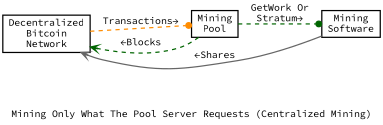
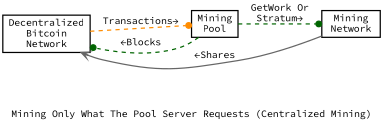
(351, 24) -> (351, 24)
(149, 53) -> (149, 53)
